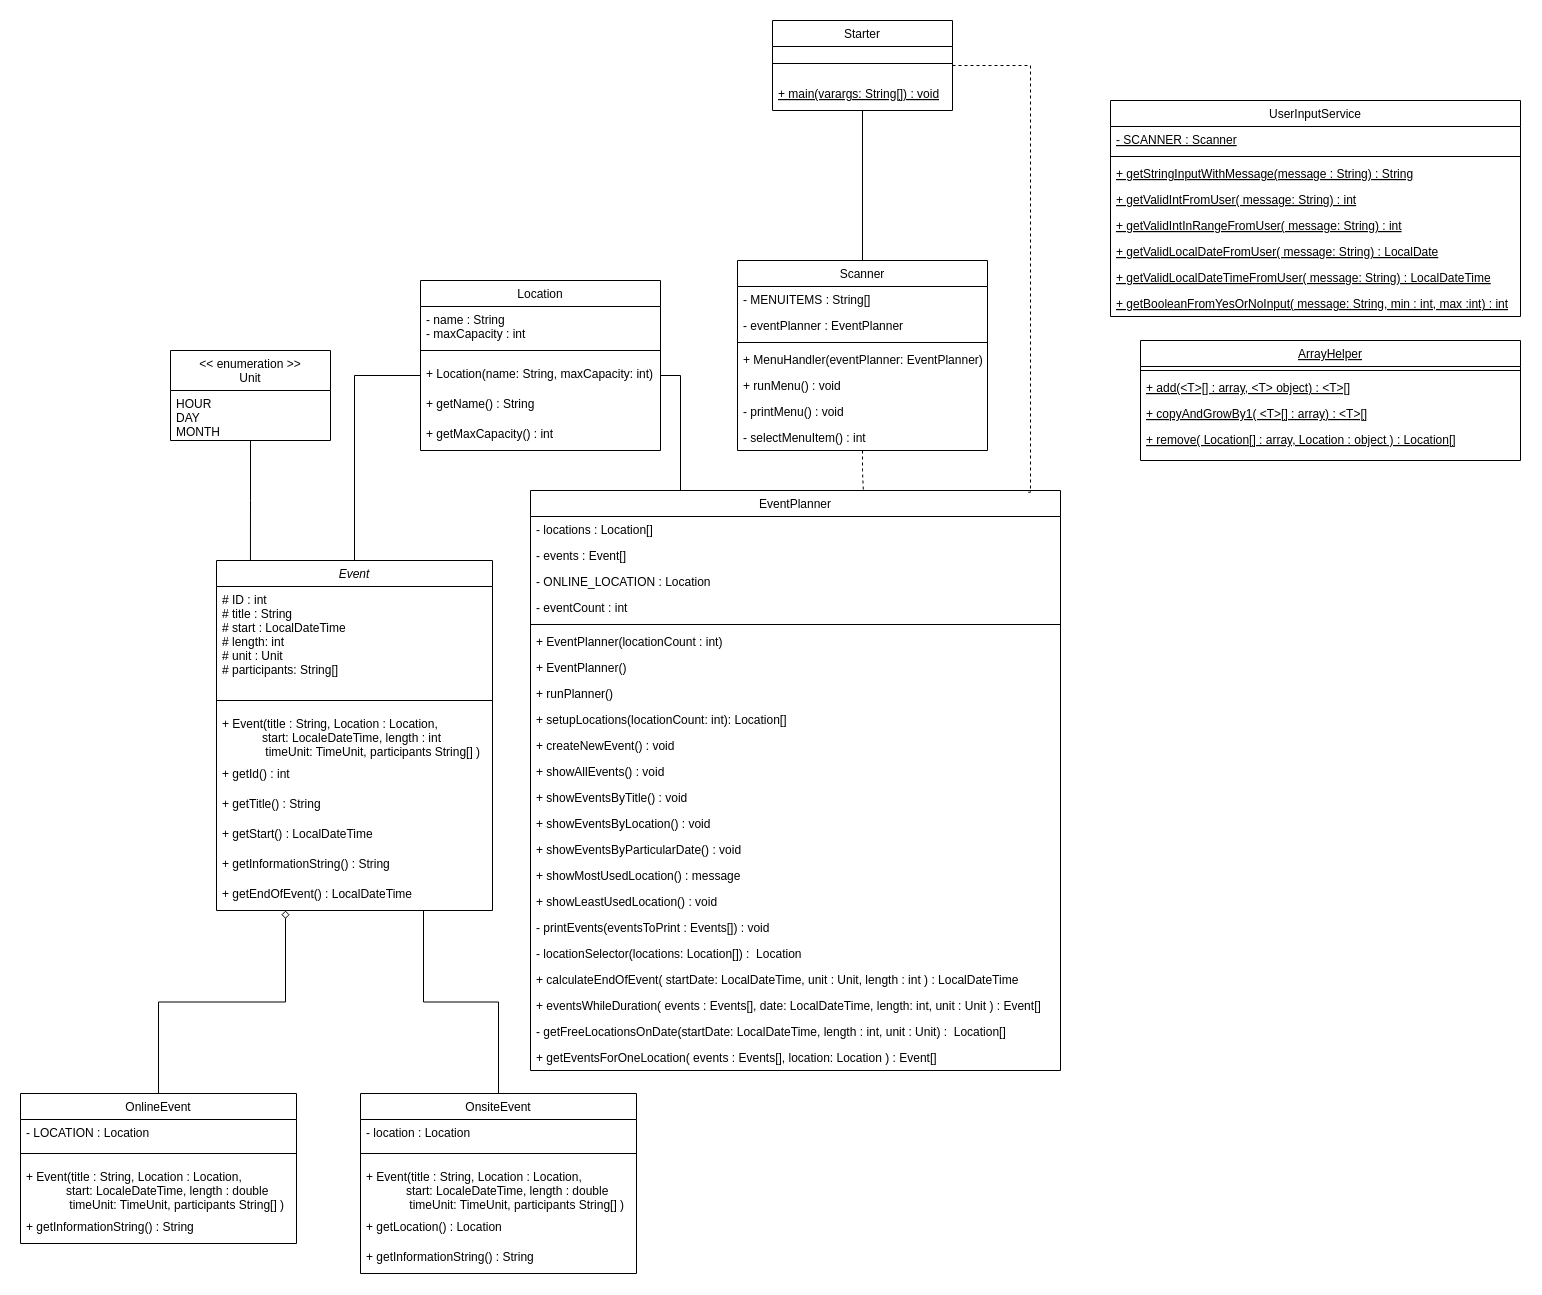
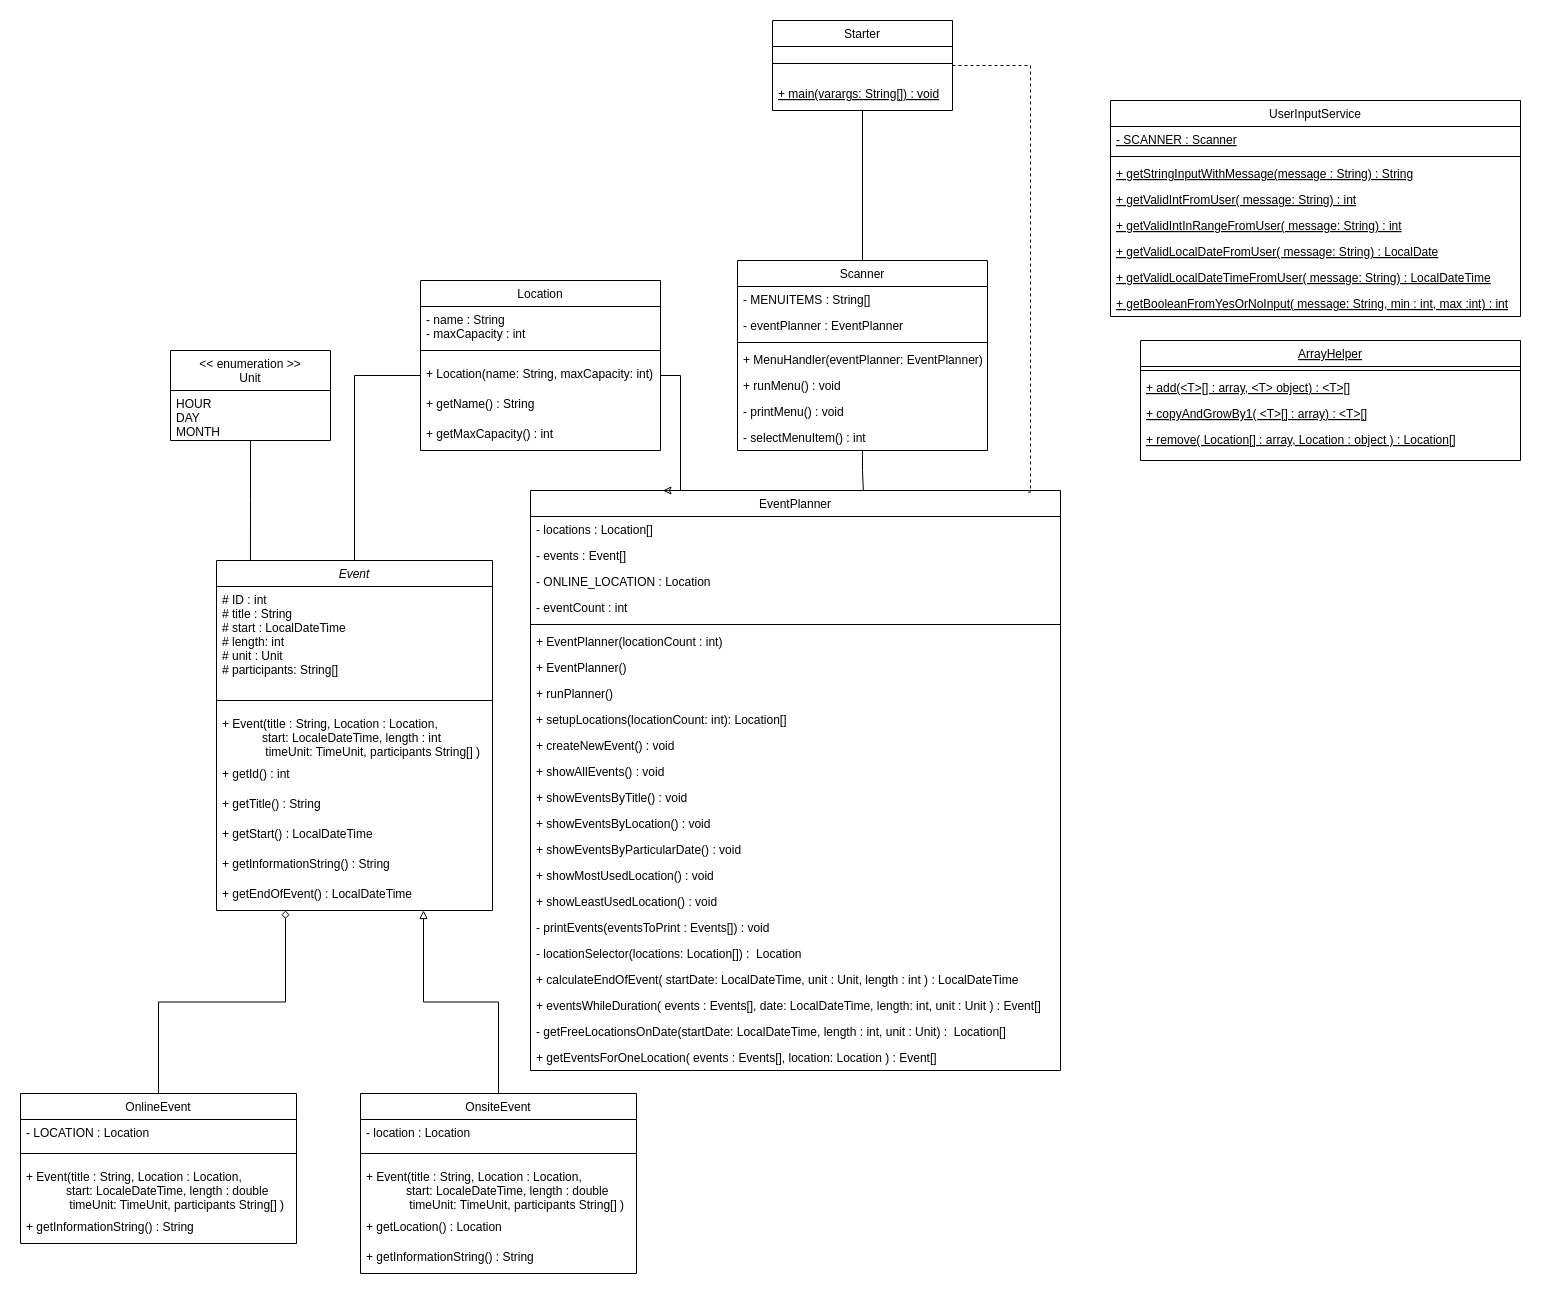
(863, 469) -> (863, 469)
(668, 491) -> (671, 491)
(642, 876) -> (631, 876)
(424, 916) -> (424, 920)
